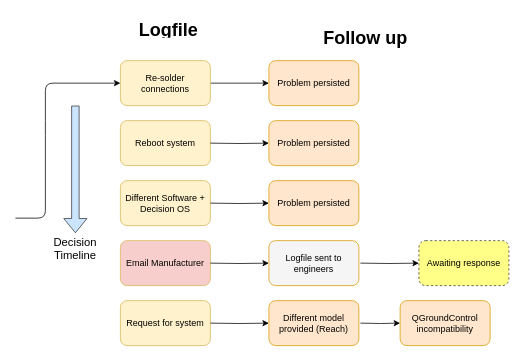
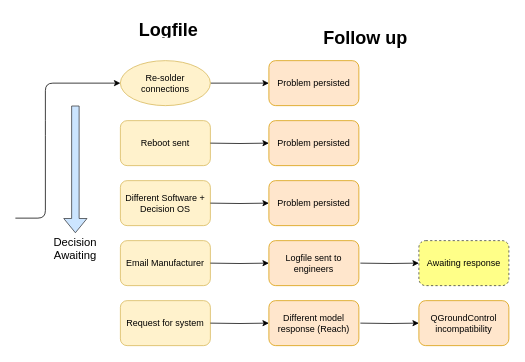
(165, 83) -> (165, 83)
(165, 143) -> (165, 143)
(75, 248) -> (75, 248)
(165, 263) -> (165, 263)
(314, 263) -> (314, 263)
(314, 323) -> (314, 323)
(445, 323) -> (464, 323)
